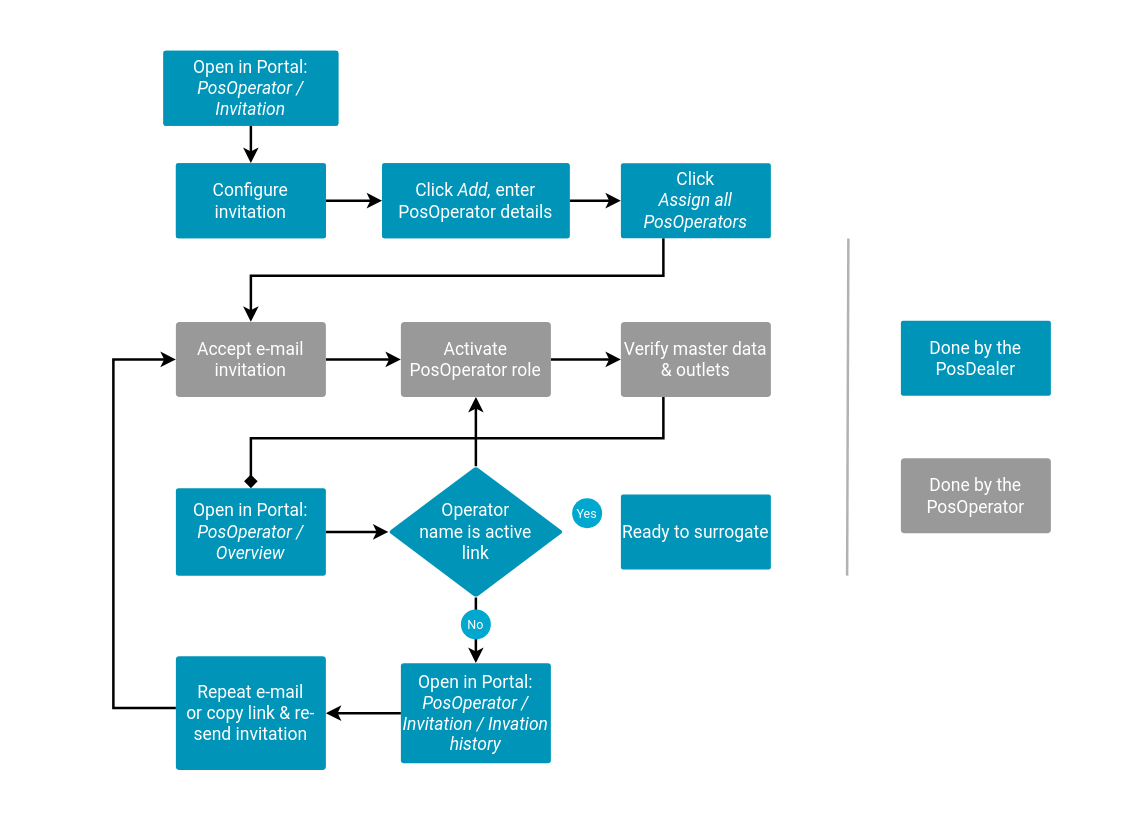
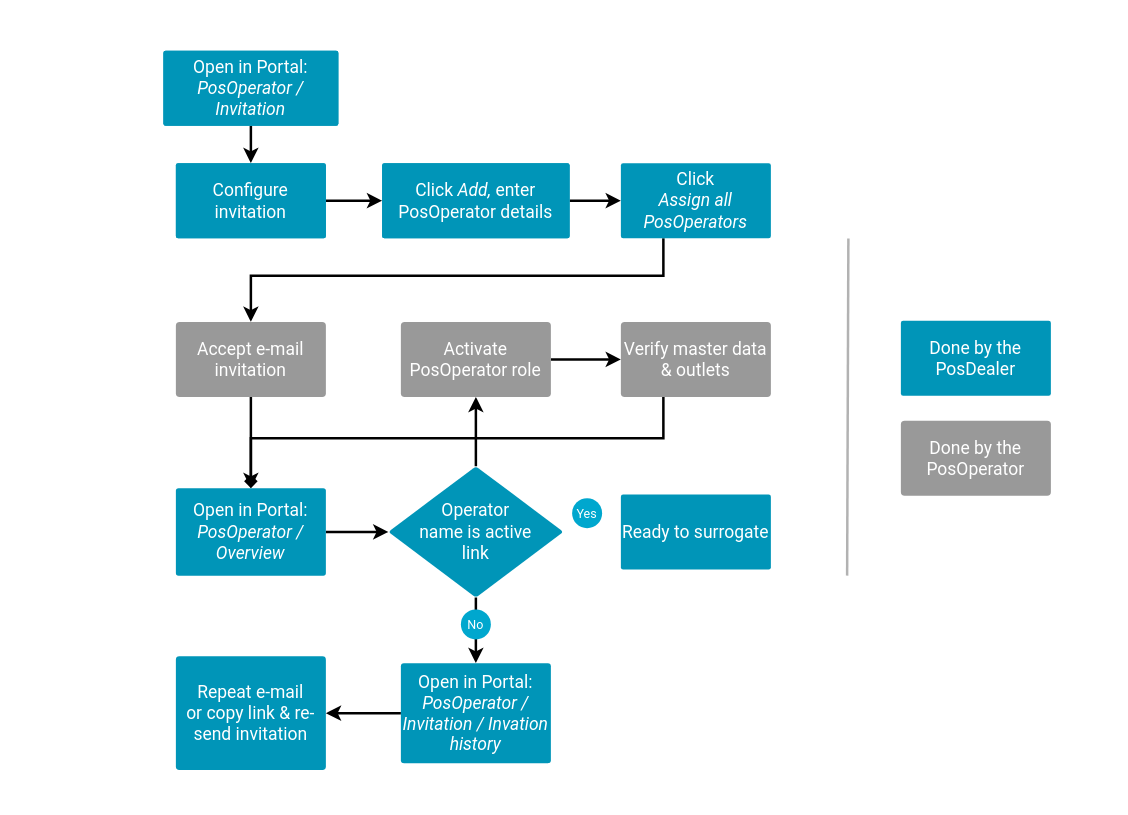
(358, 359) -> (251, 416)
(976, 496) -> (976, 458)
(113, 539) -> none
